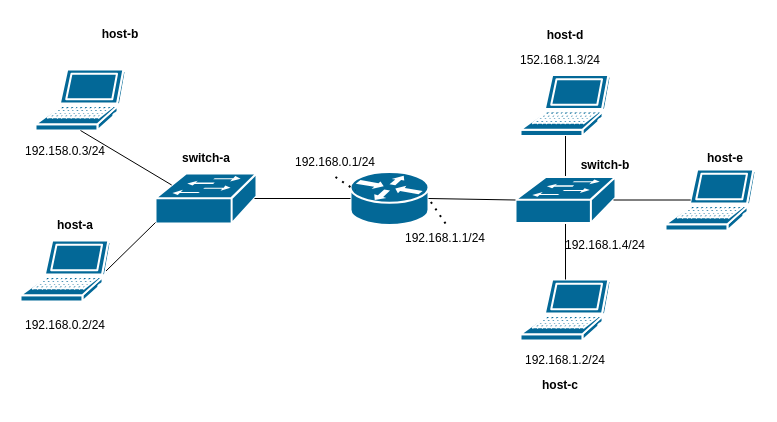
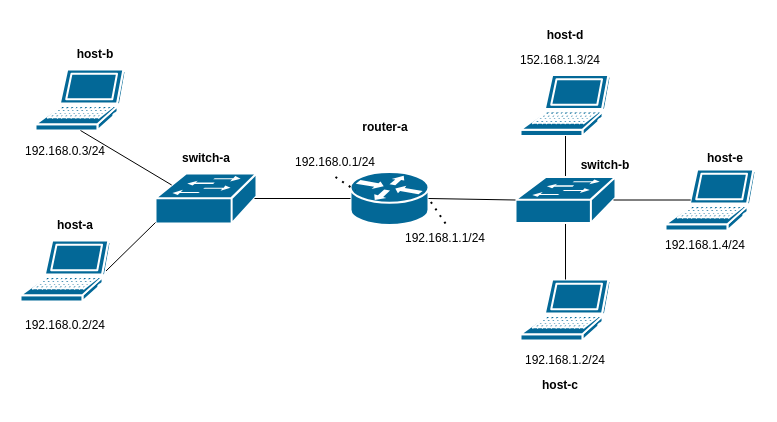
(121, 35) -> (96, 55)
none -> (386, 127)
(66, 152) -> (66, 152)
(606, 246) -> (706, 246)
